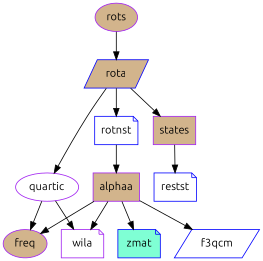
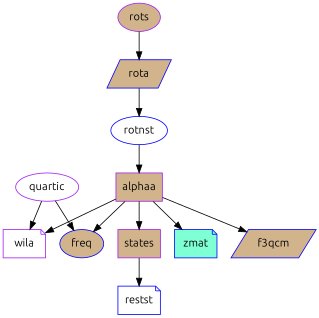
(143, 100) -> (139, 212)
(81, 126) -> none
(116, 130) -> (139, 130)
(25, 244) -> (82, 244)
(217, 244) -> (274, 244)
